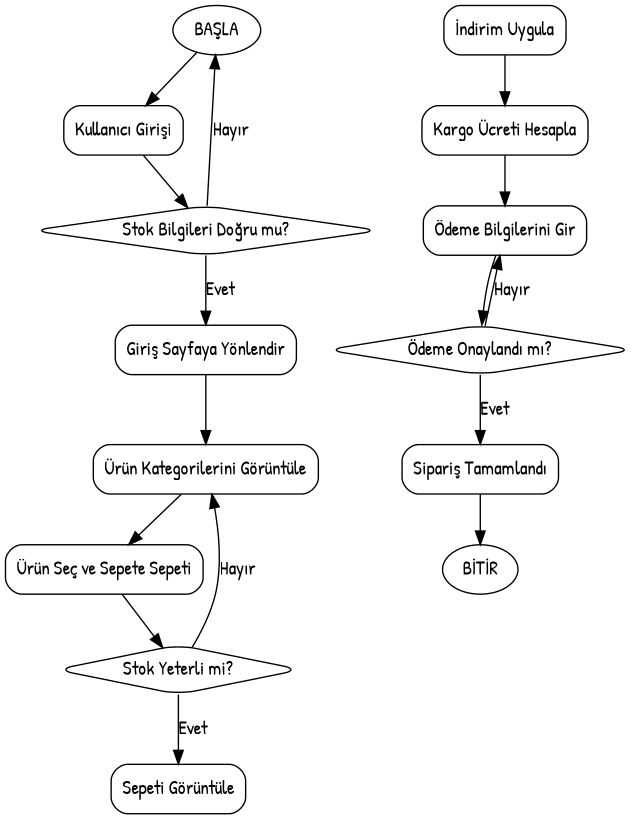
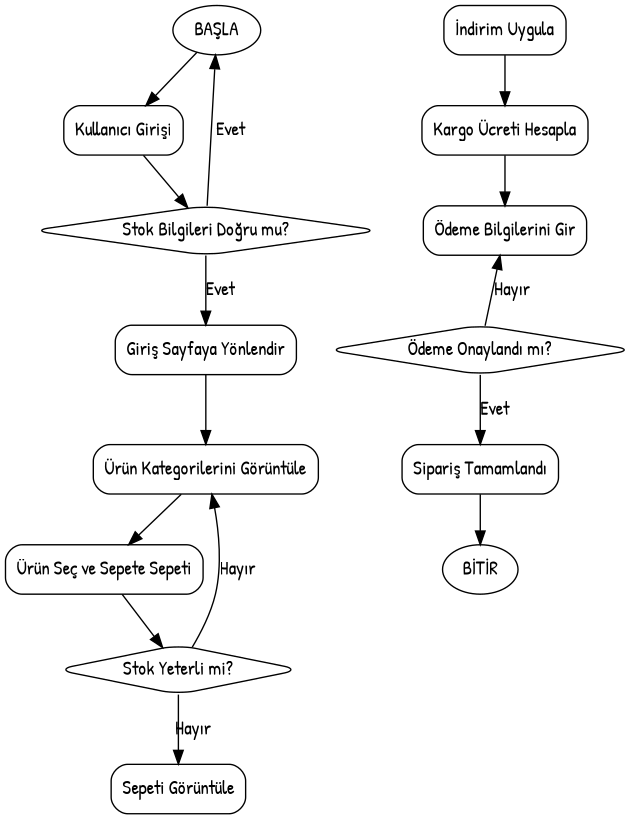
(231, 130) -> (231, 130)
(488, 283) -> none
(193, 729) -> (193, 729)
